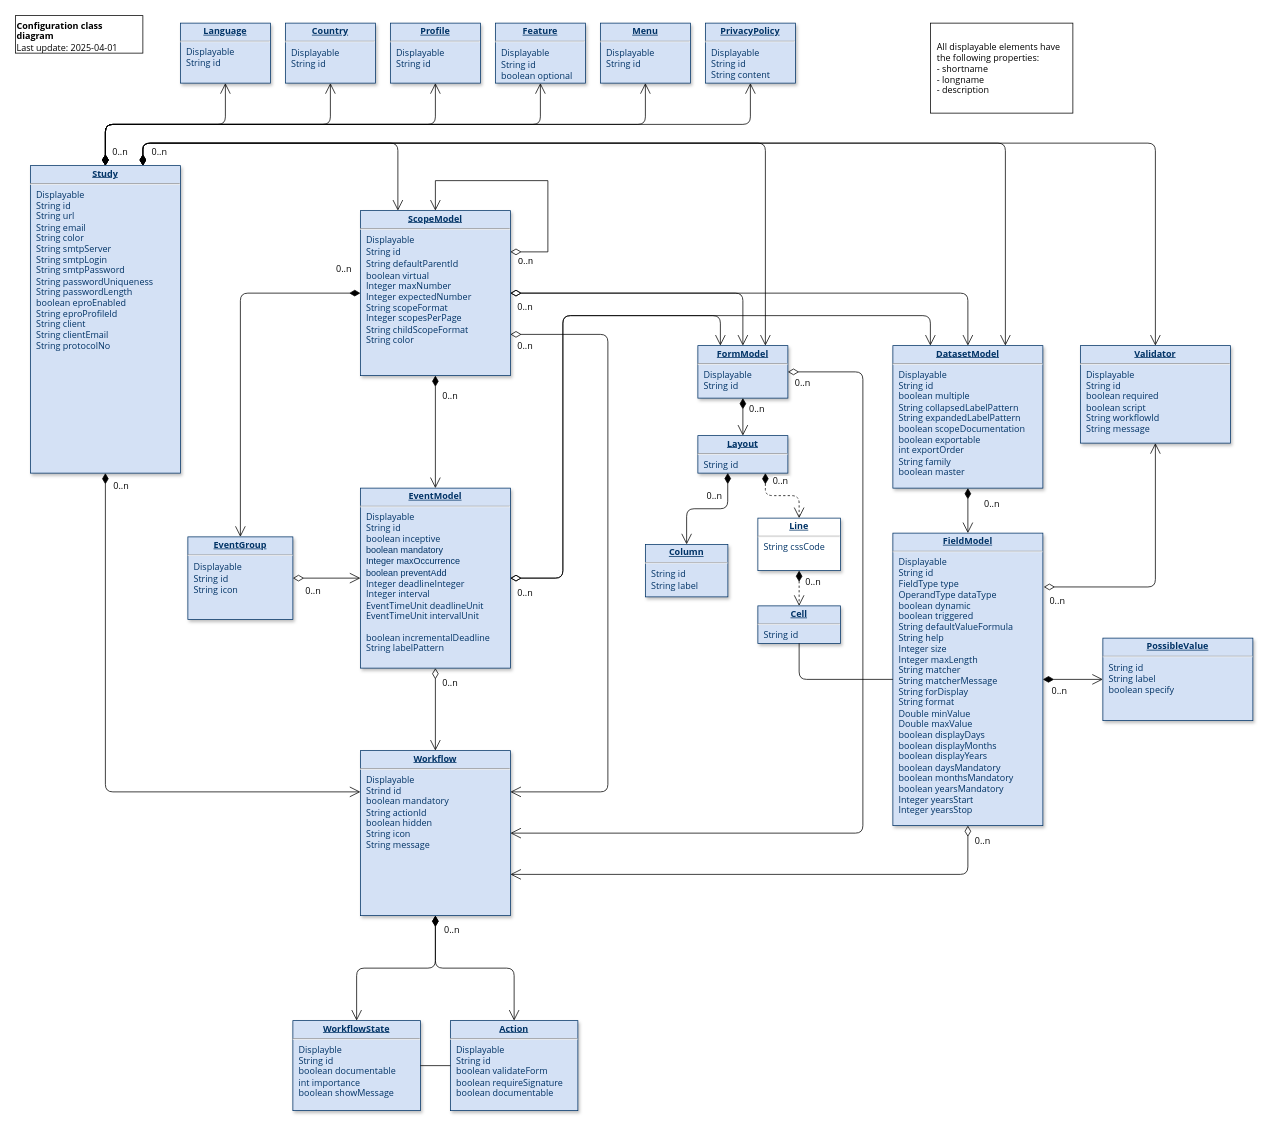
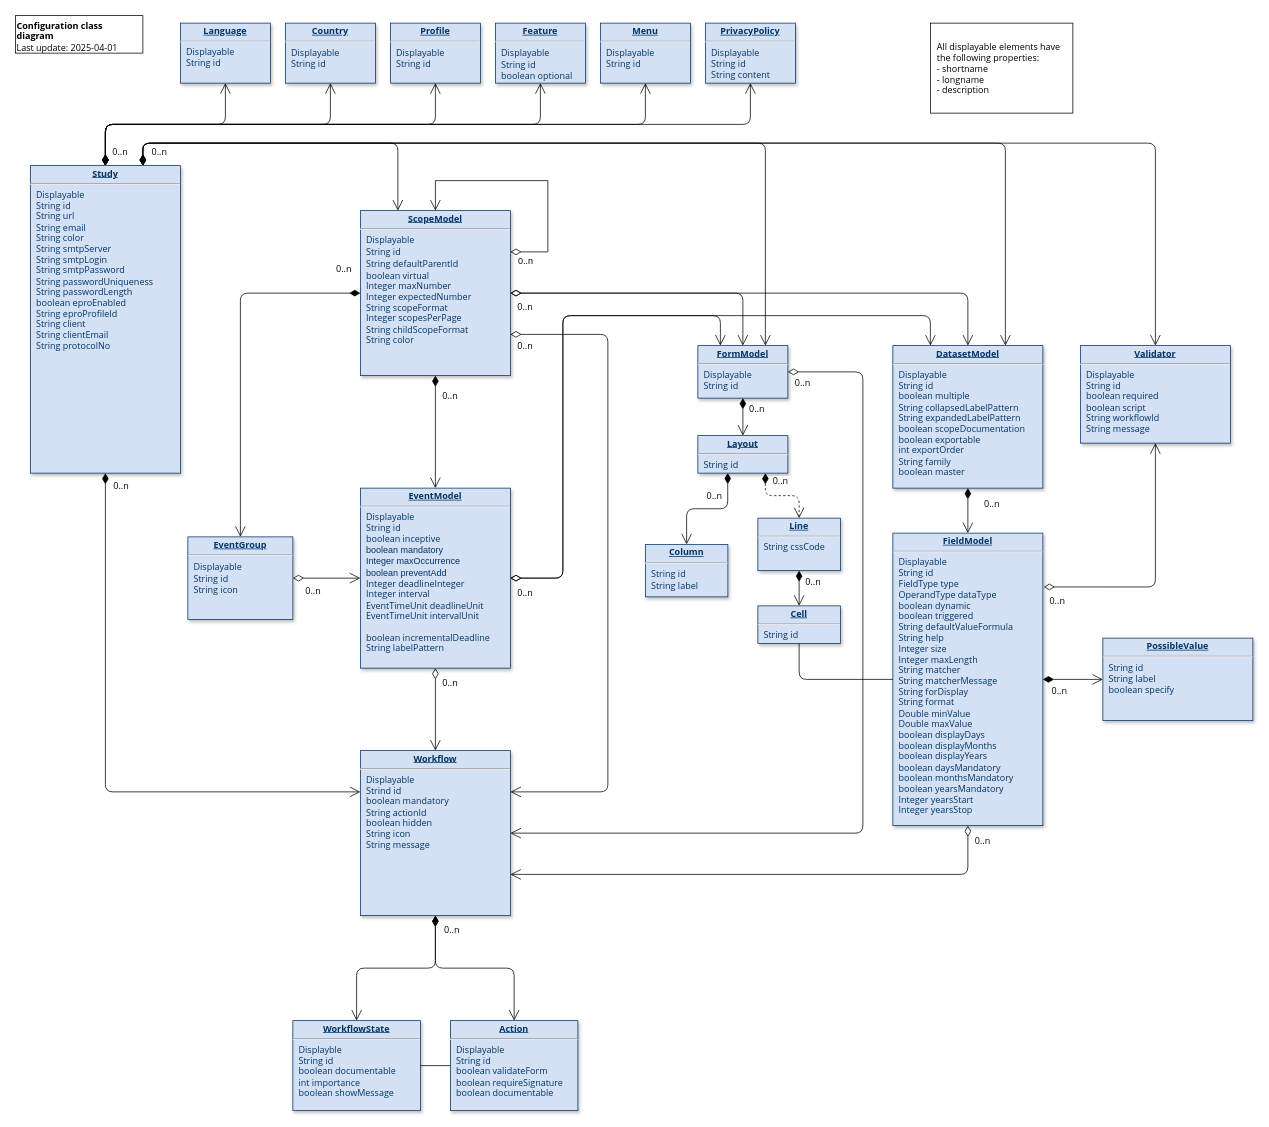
(799, 544) -> (799, 544)
(799, 592) -> (799, 592)
